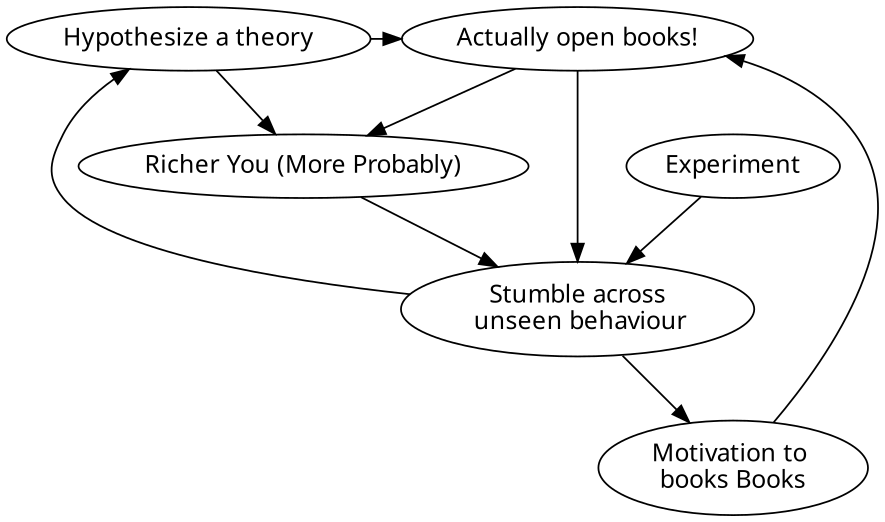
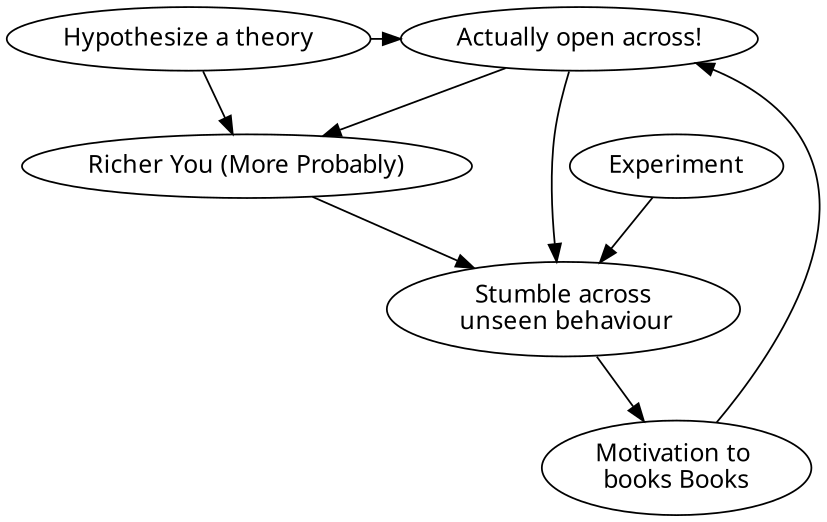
(578, 39) -> (579, 39)
(160, 249) -> none
